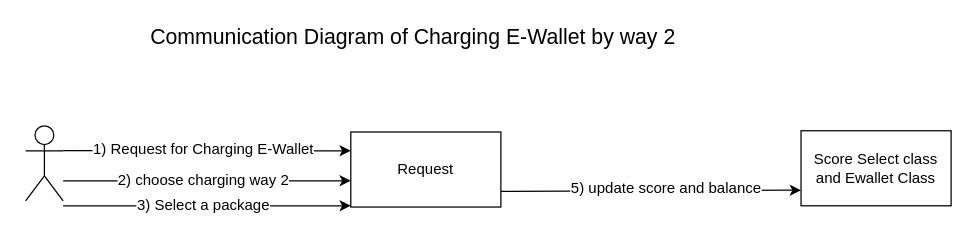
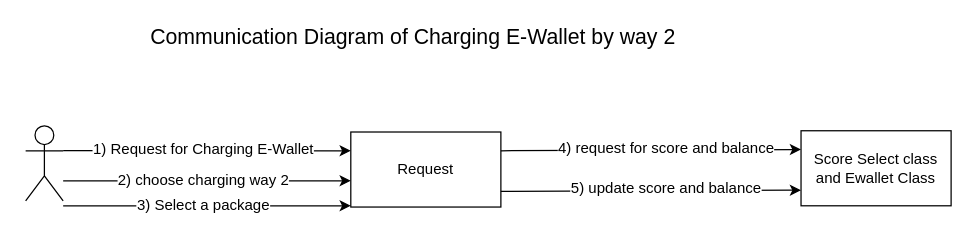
none -> (646, 150)
